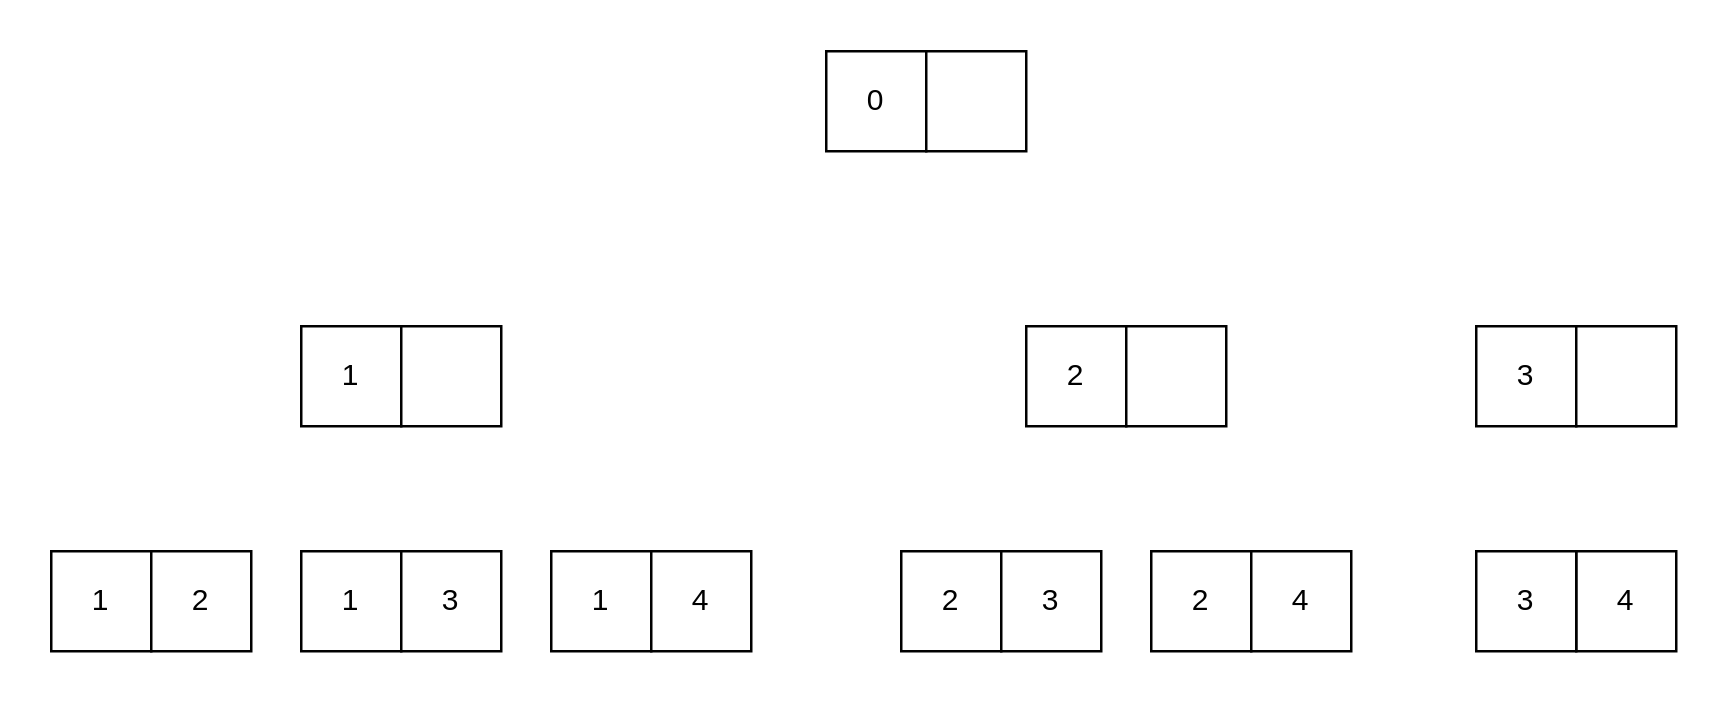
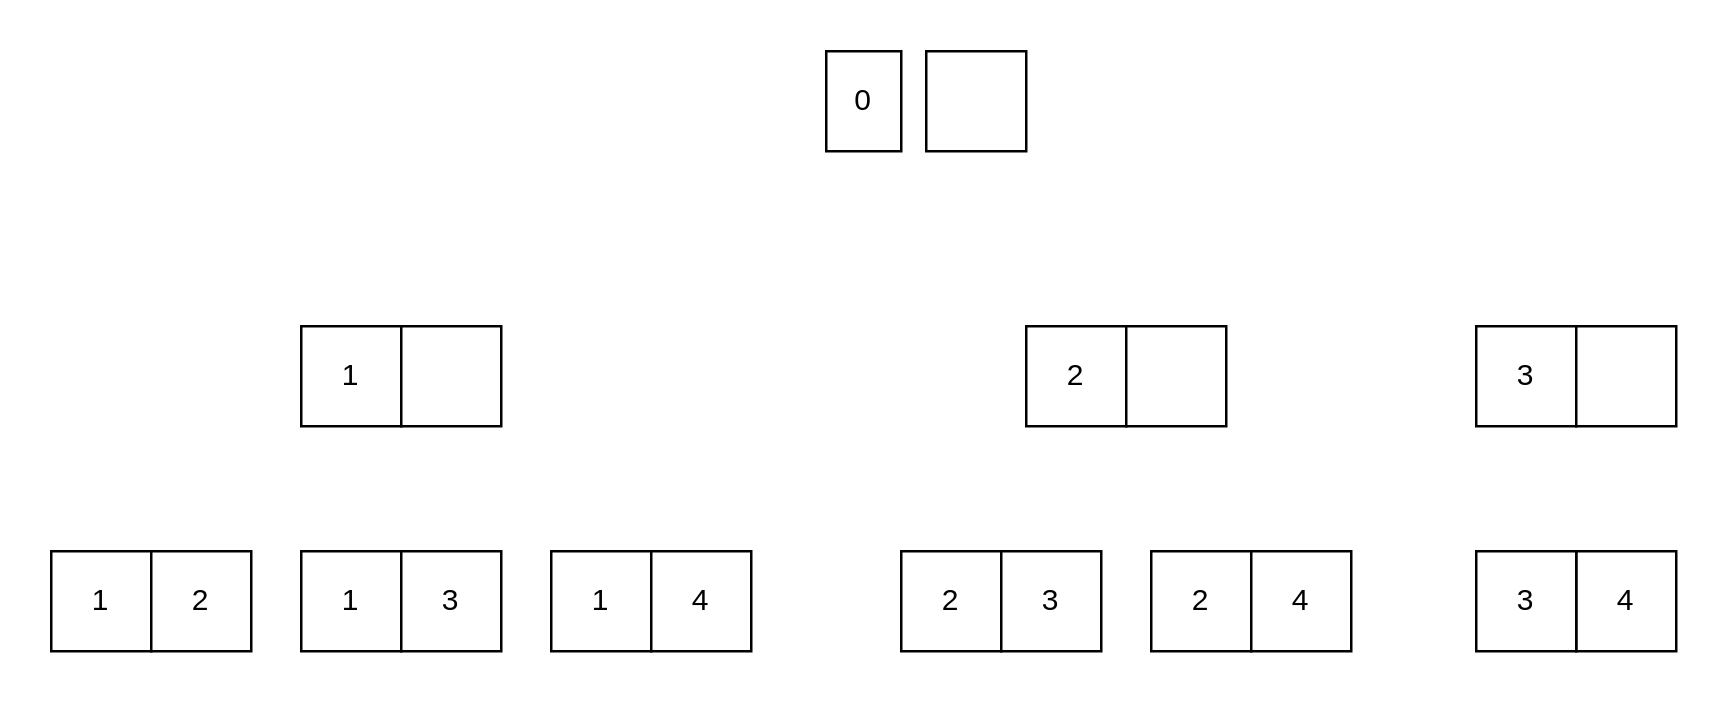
(876, 101) -> (864, 101)
